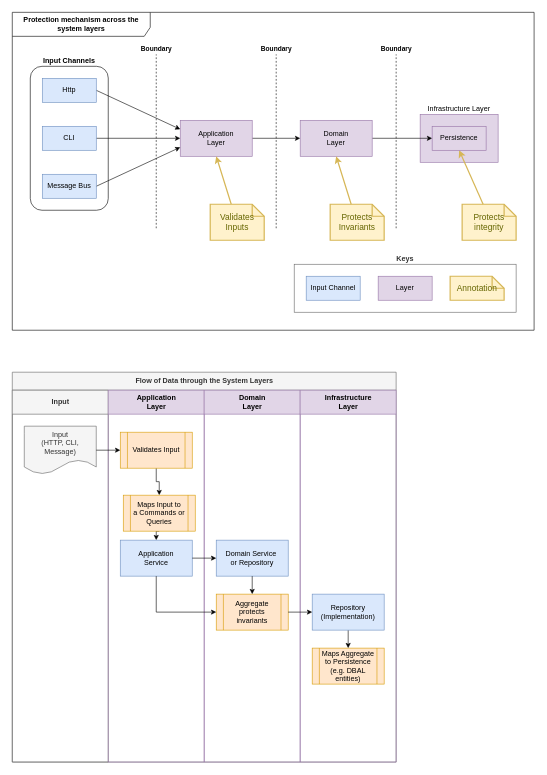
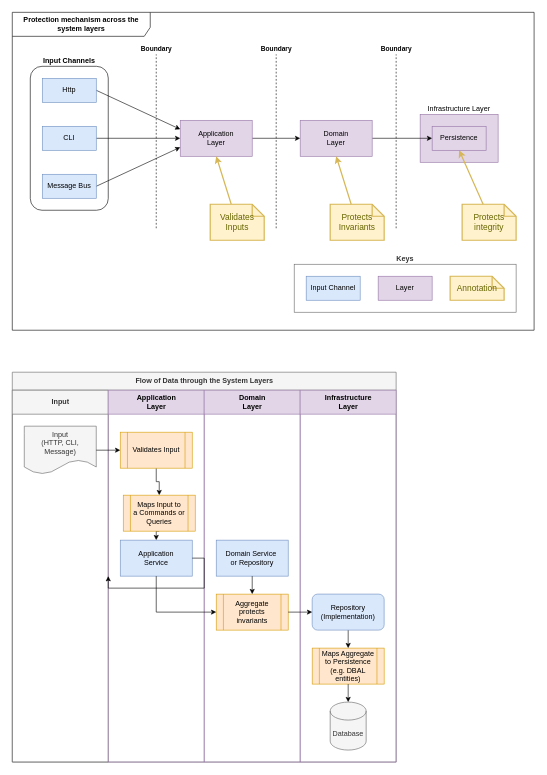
(210, 558) -> (158, 588)
(348, 612) -> (348, 612)
none -> (348, 696)
none -> (348, 726)
